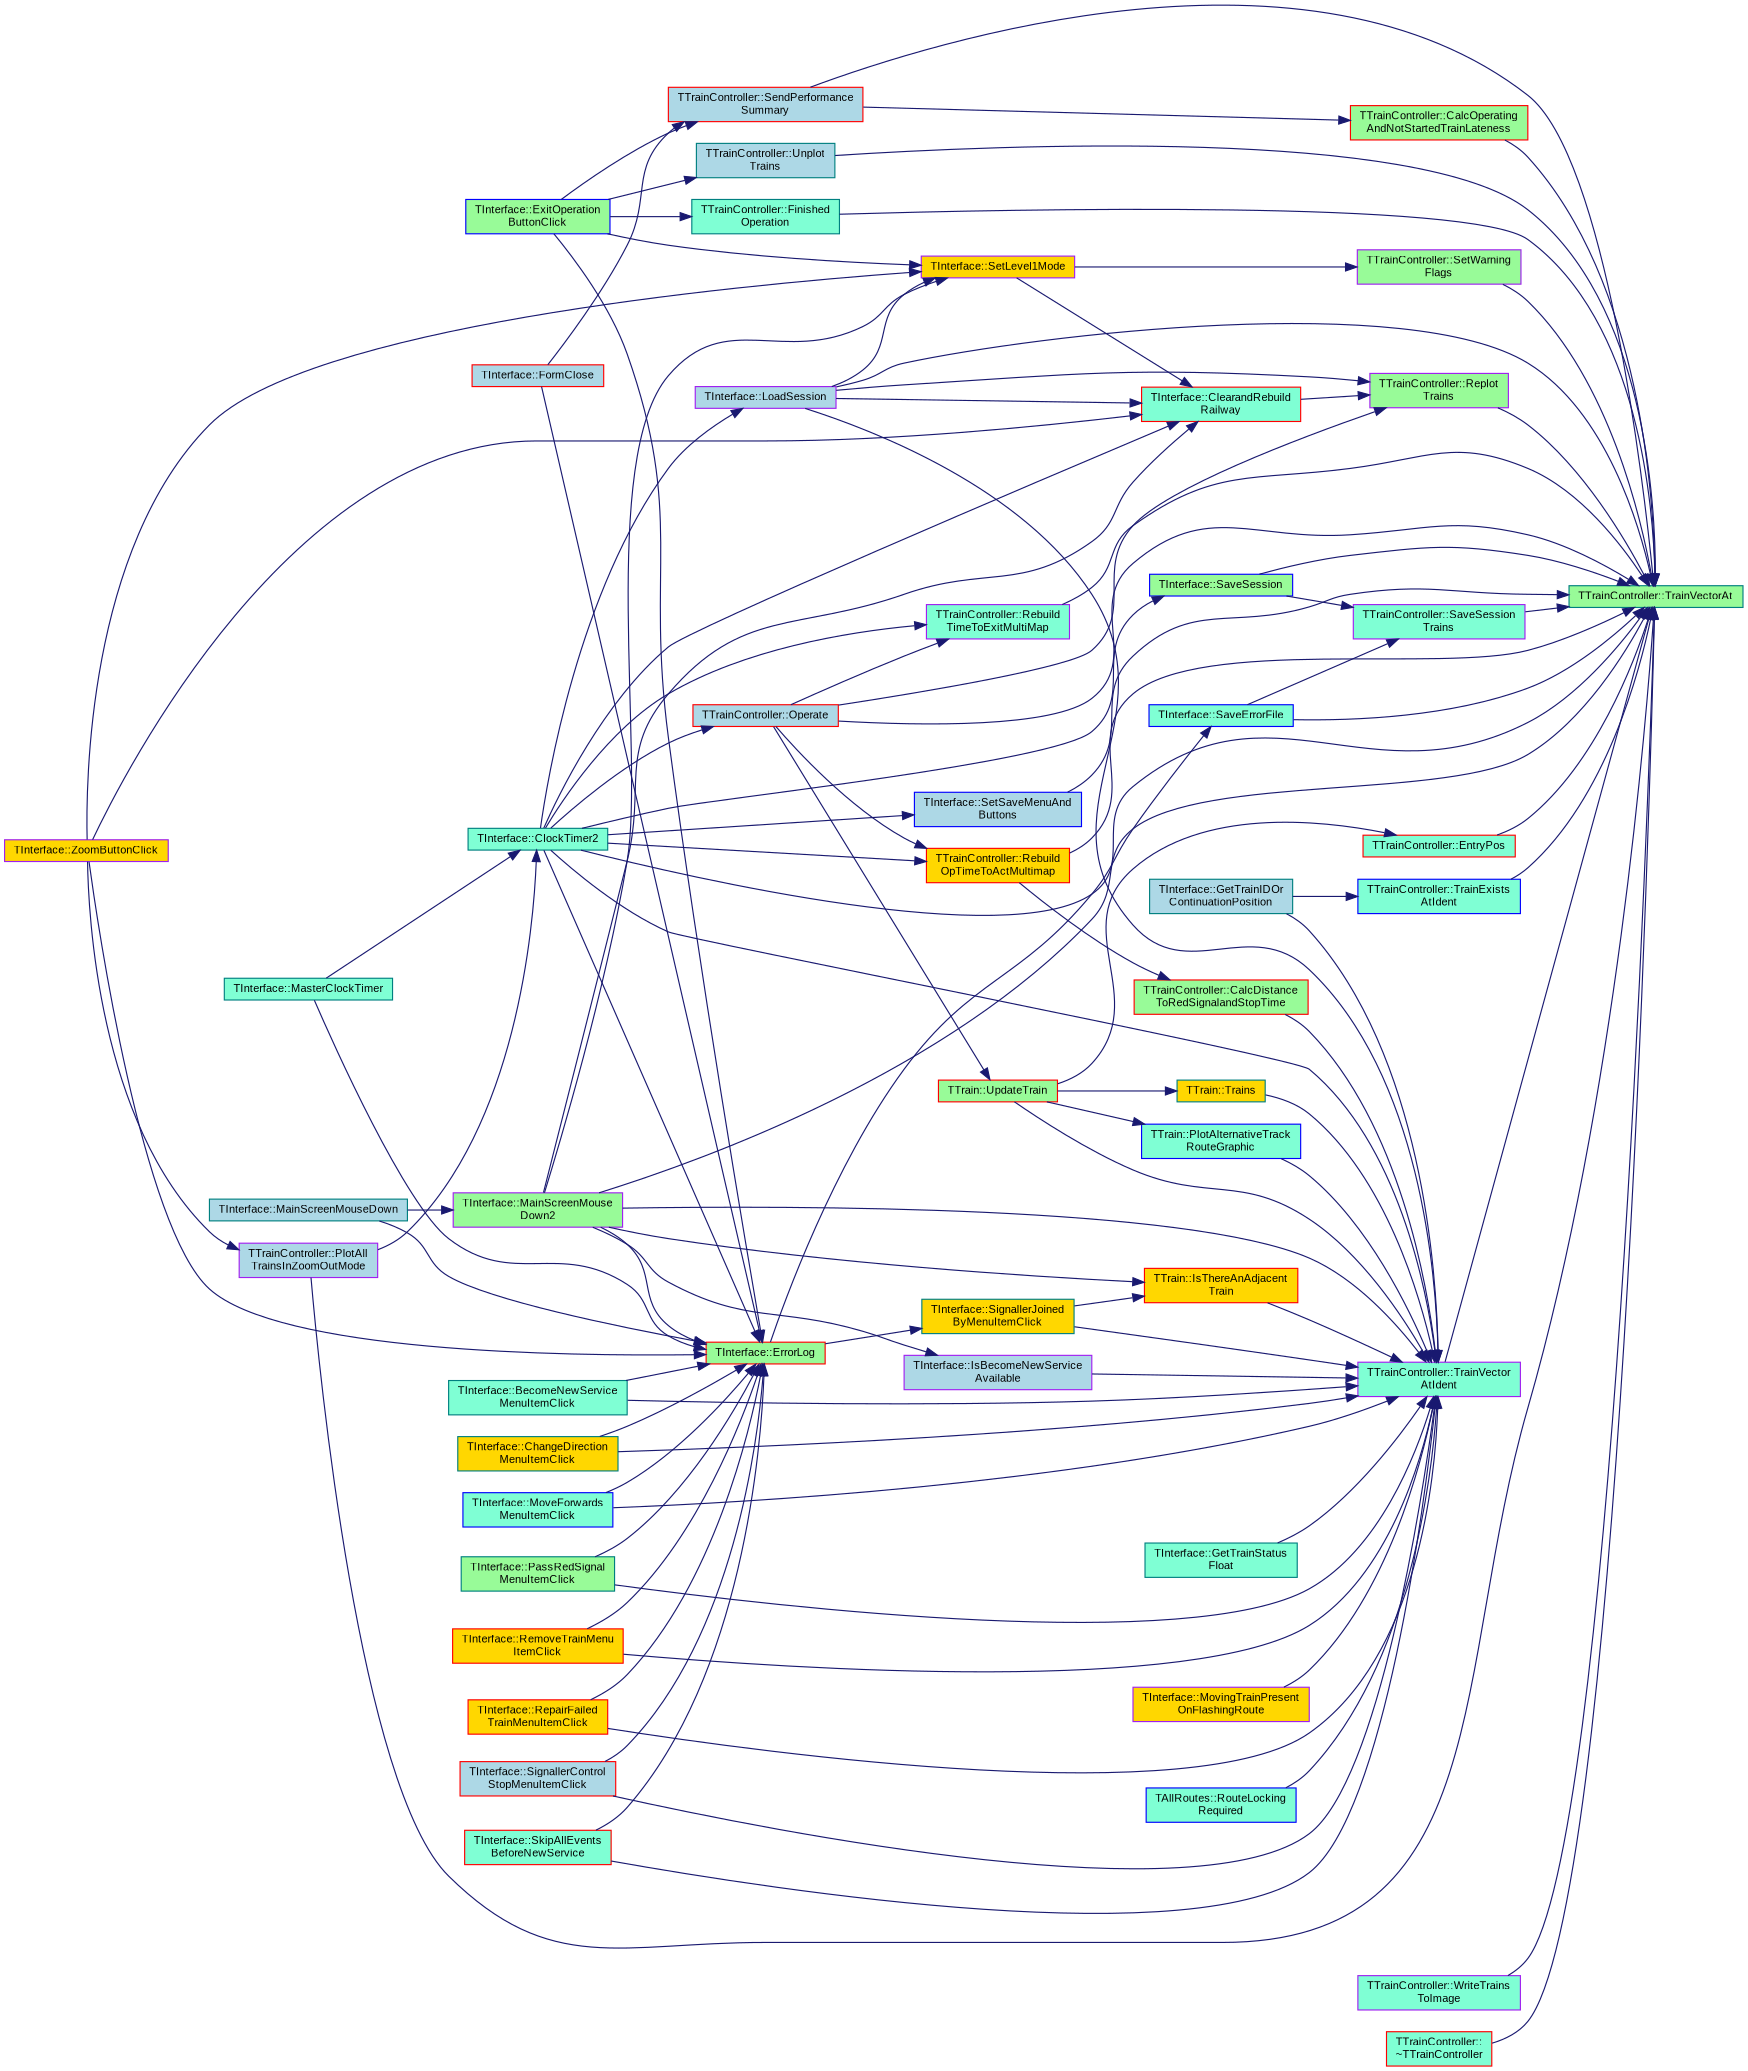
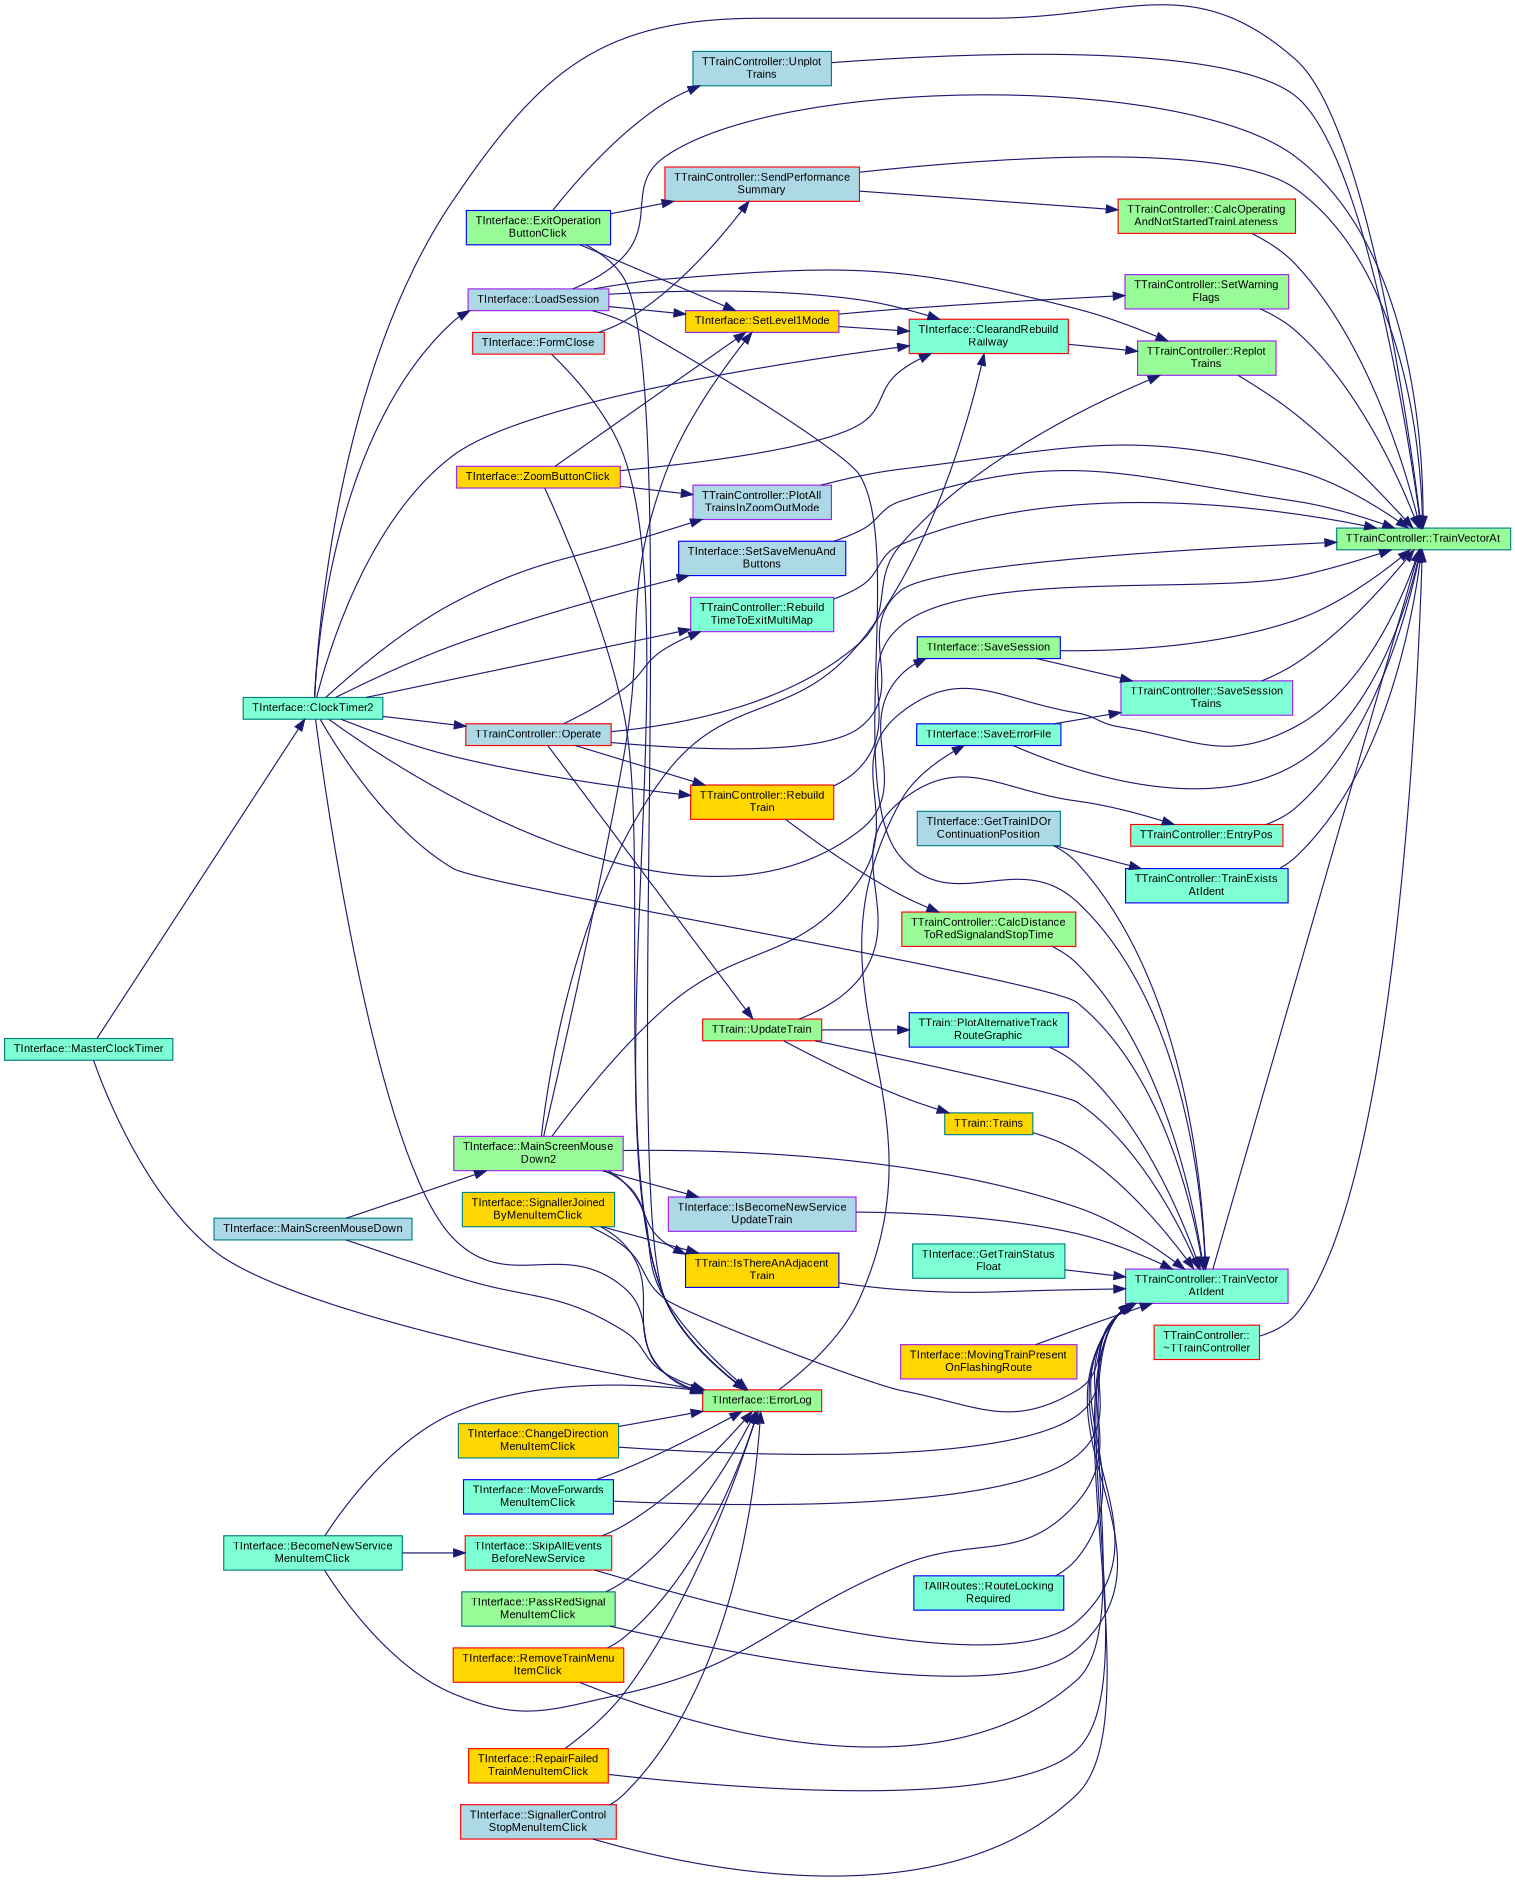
(766, 217) -> none
(998, 866) -> (762, 802)
(499, 1075) -> (495, 583)
(1221, 1286) -> (762, 1270)
(859, 1338) -> (643, 1300)
(998, 1373) -> (762, 1214)
none -> (428, 1553)
(1439, 1993) -> none
